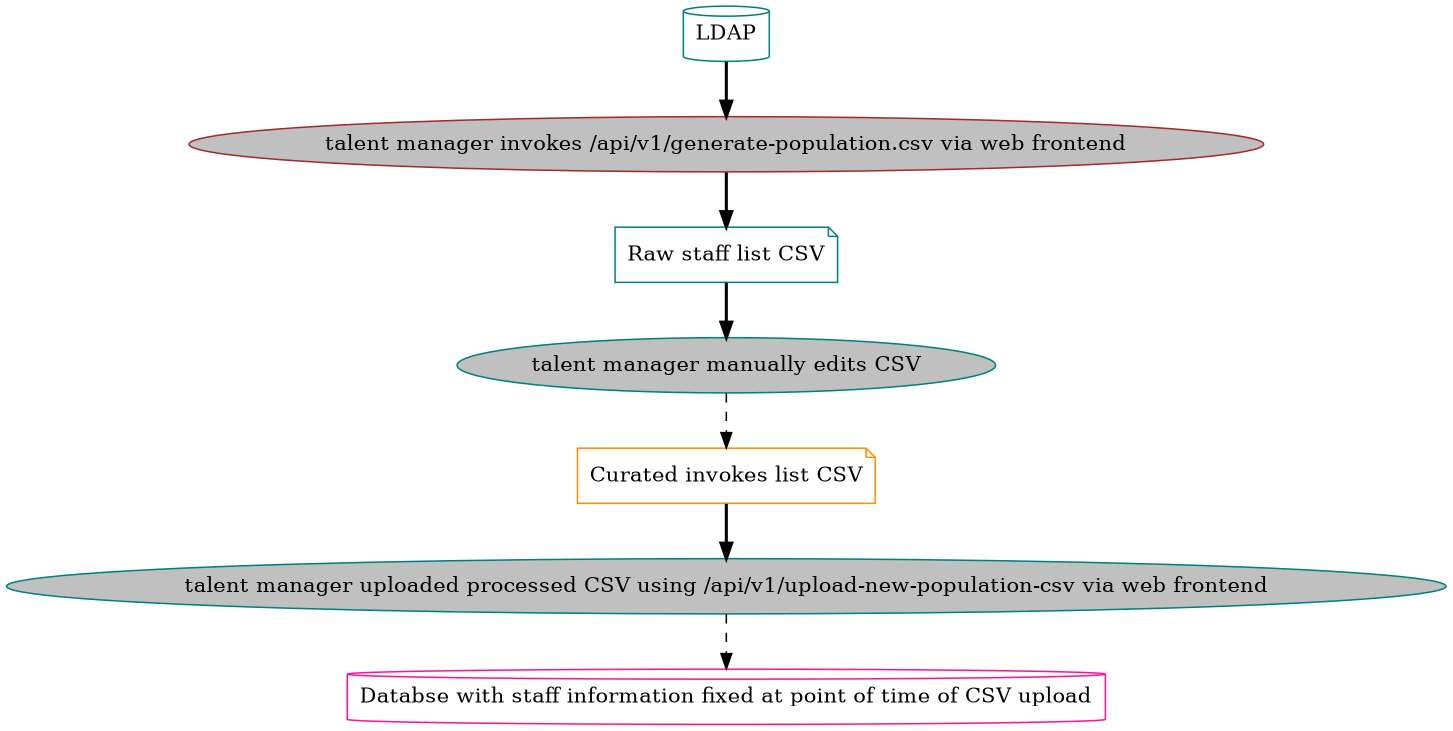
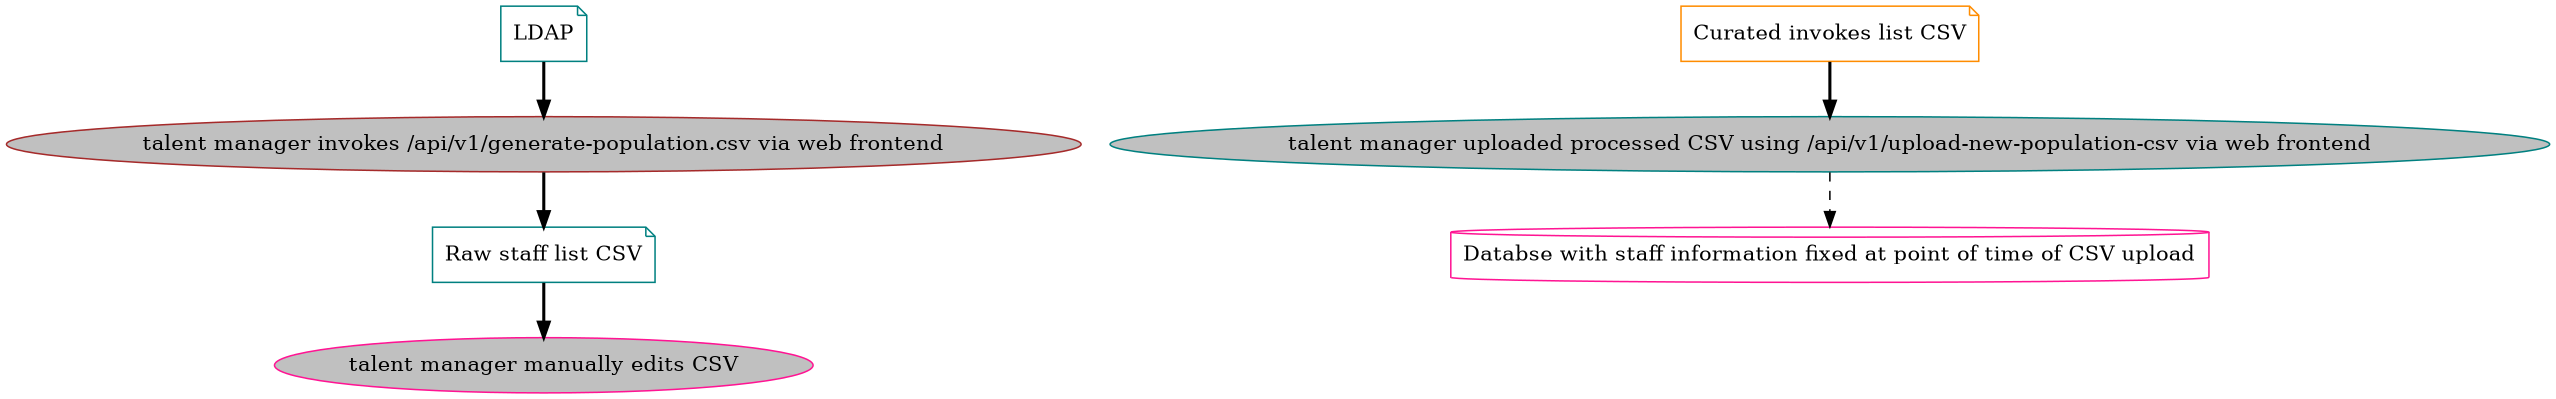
(726, 34) -> (544, 34)
(726, 365) -> (544, 365)
(726, 413) -> none
